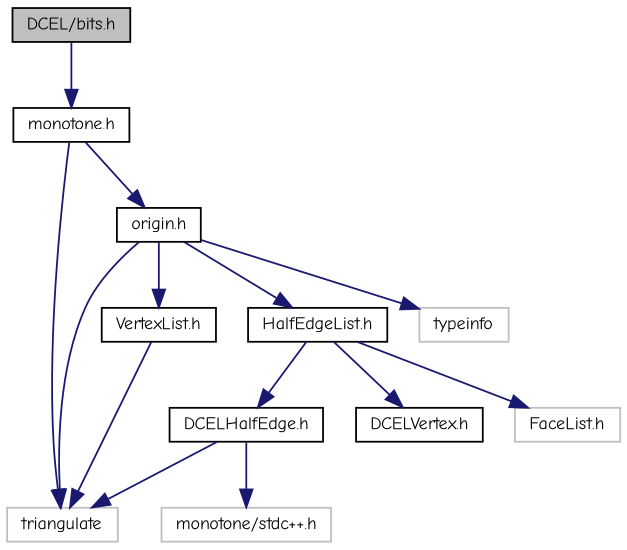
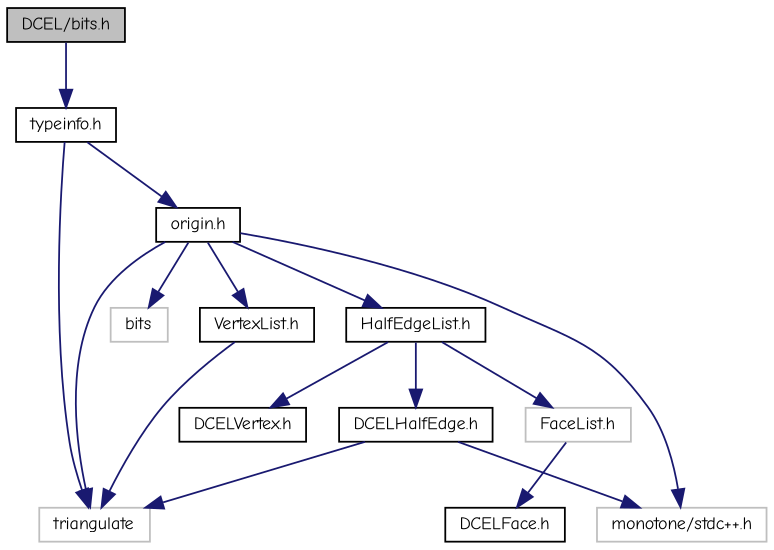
(71, 125) -> (66, 125)
none -> (500, 306)
(464, 325) -> (139, 325)
none -> (505, 525)
